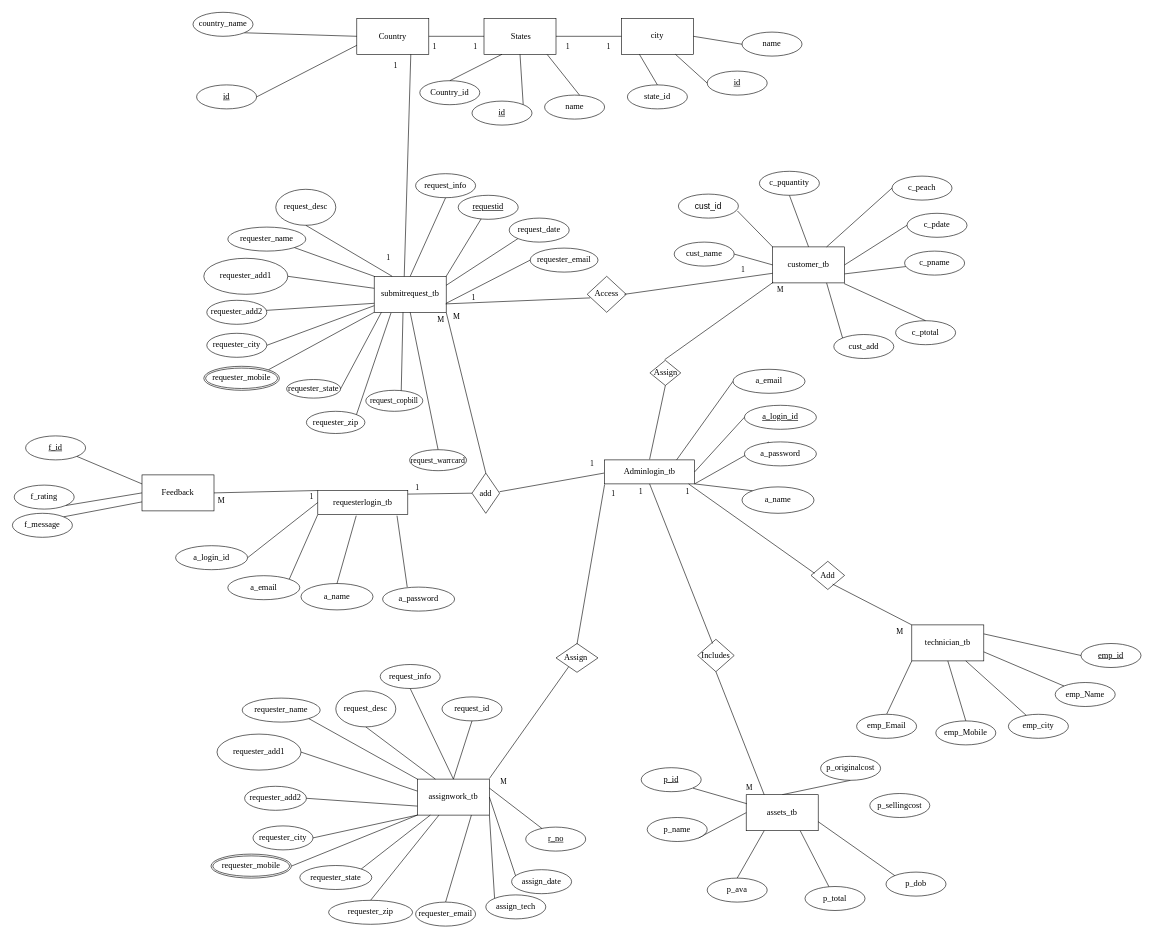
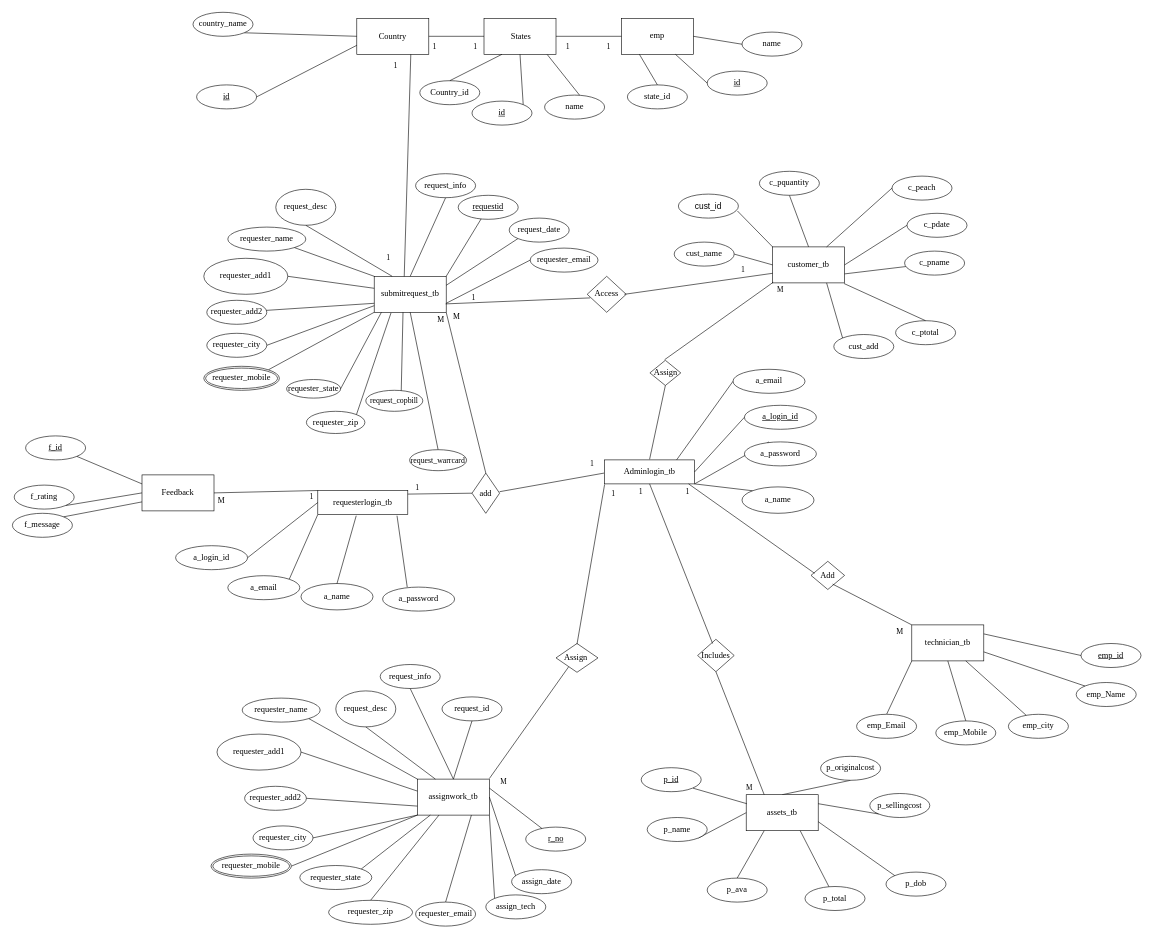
(657, 36) -> (657, 36)
(1085, 695) -> (1106, 695)
none -> (848, 809)
